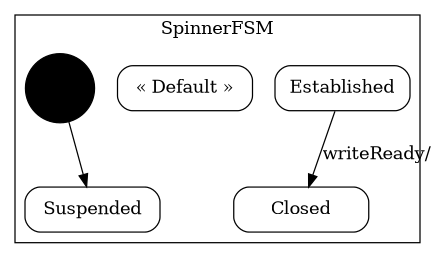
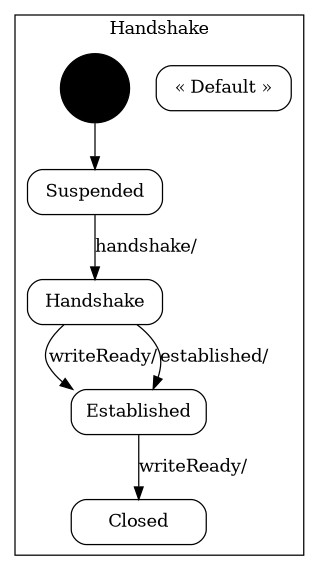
(218, 29) -> (159, 29)
none -> (95, 302)
